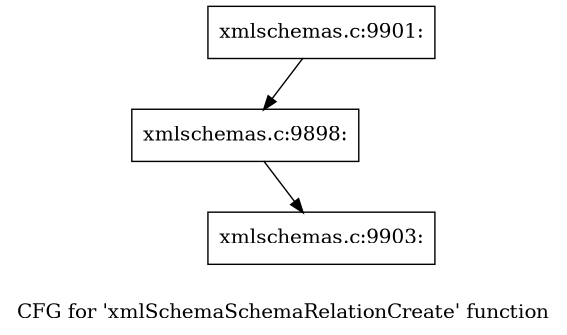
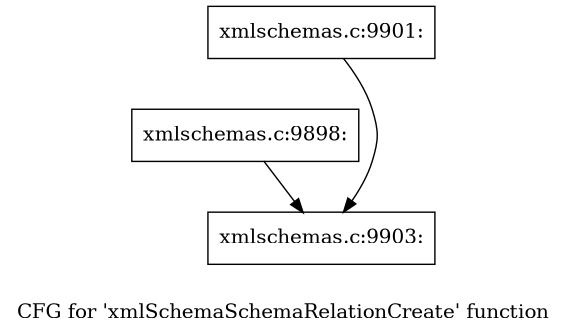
(288, 78) -> (377, 128)
